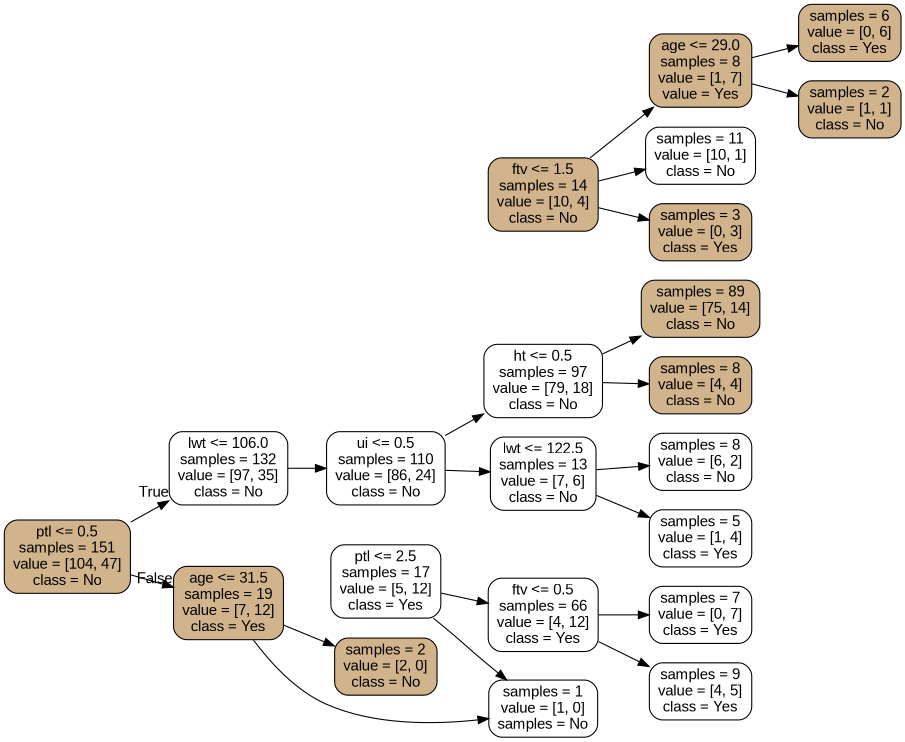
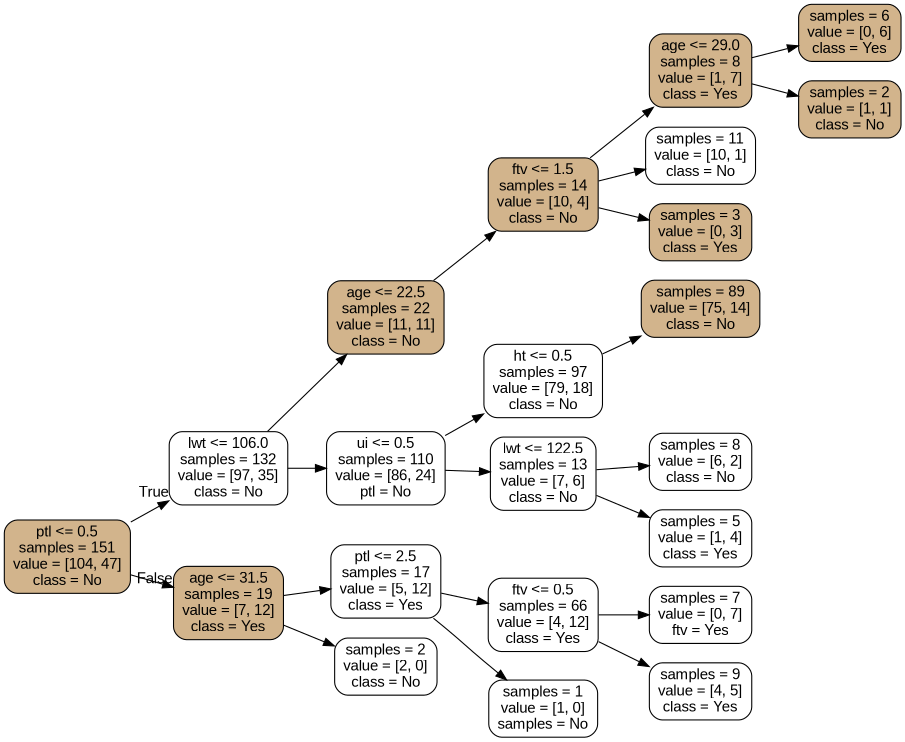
(701, 71) -> (701, 71)
none -> (386, 317)
(701, 385) -> none
(386, 468) -> (386, 468)
(701, 615) -> (701, 615)
(386, 667) -> (386, 667)
(353, 713) -> (302, 593)
